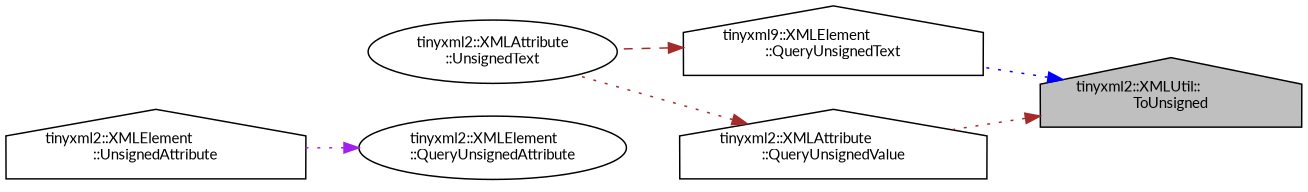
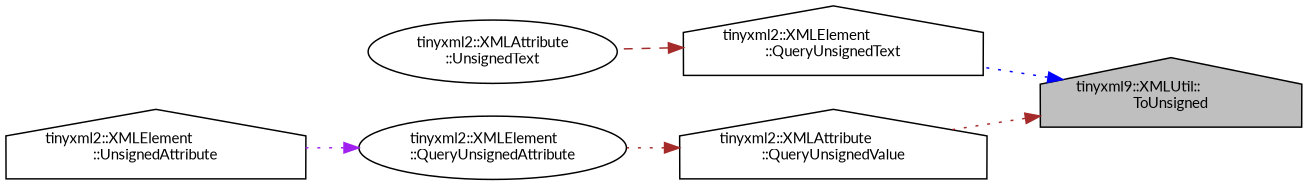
(833, 44) -> (833, 44)
(1171, 96) -> (1171, 96)
(654, 97) -> (646, 148)
